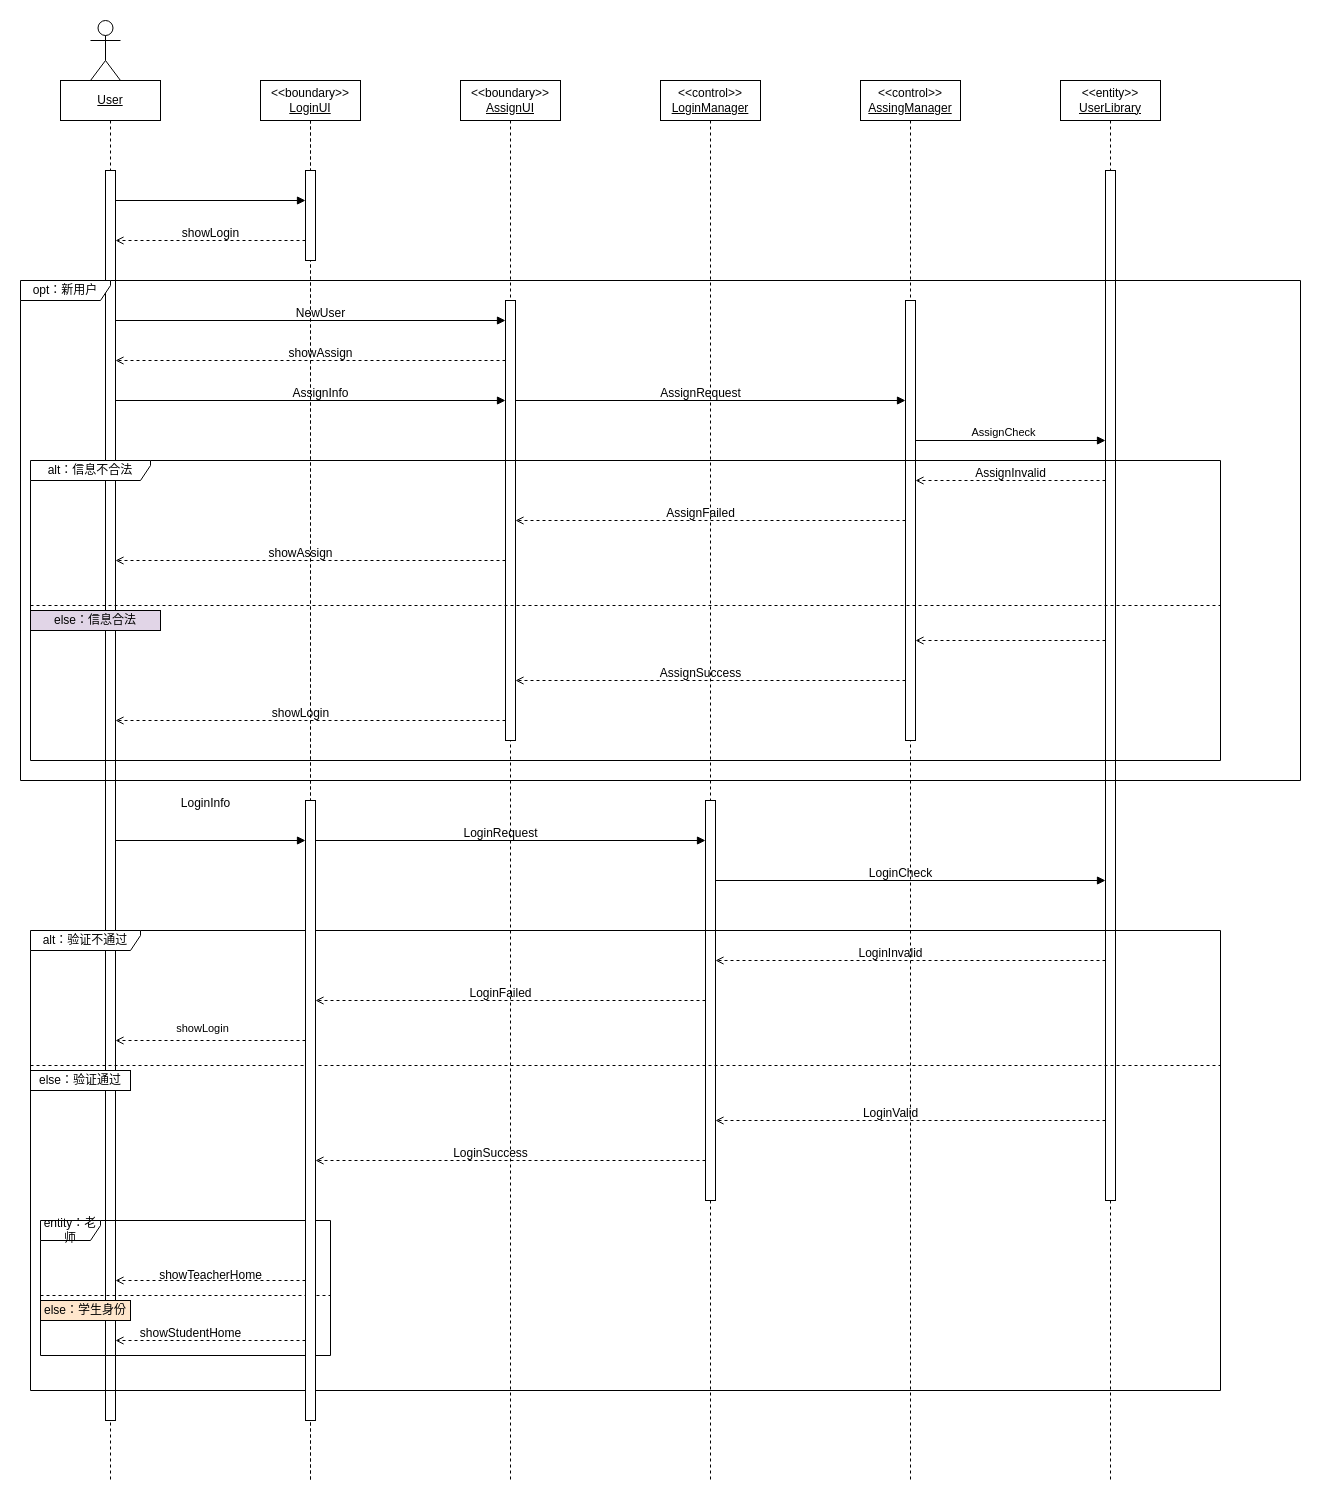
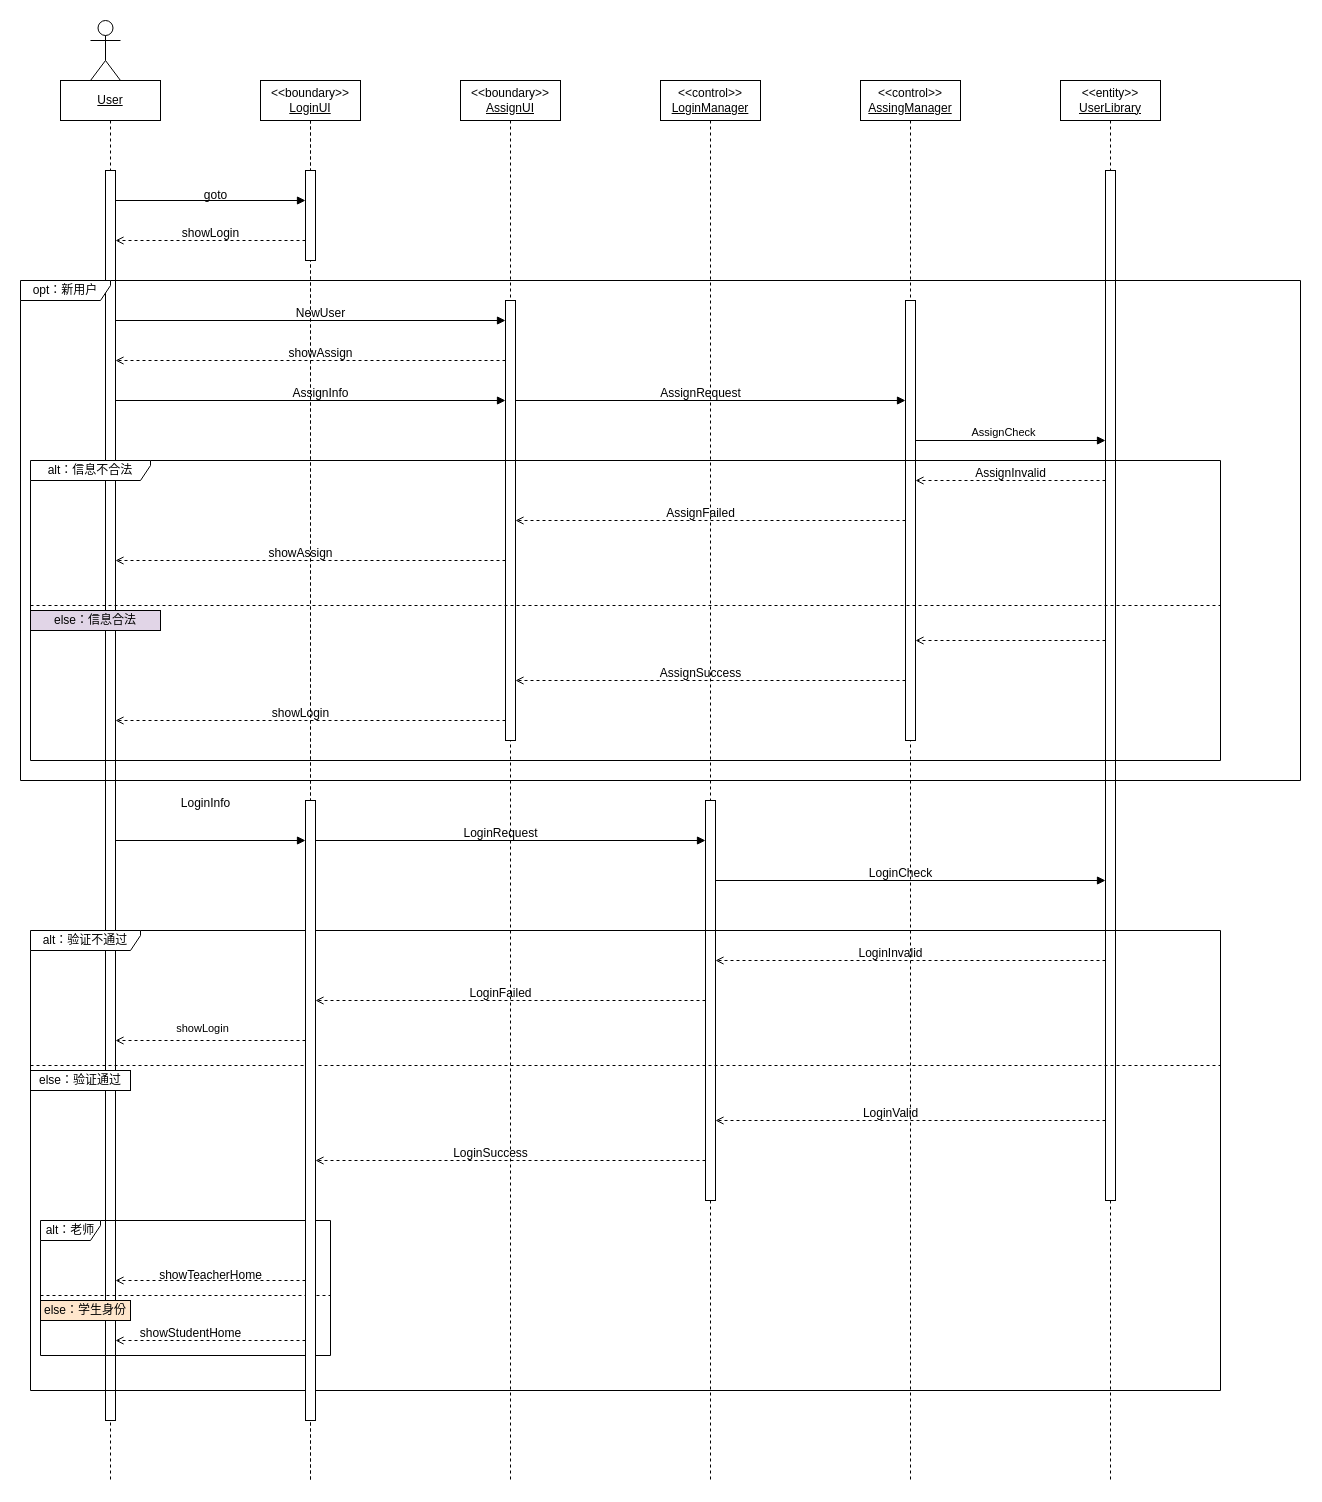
none -> (216, 196)
(71, 1231) -> (71, 1231)
